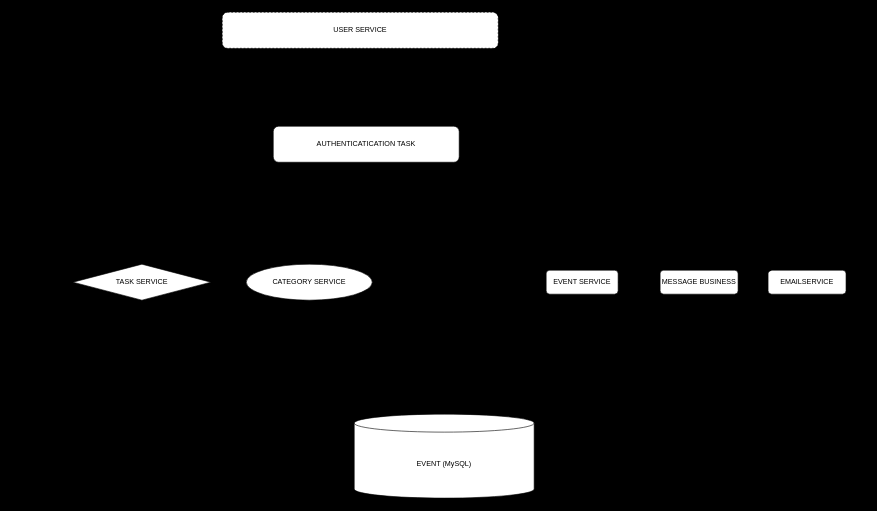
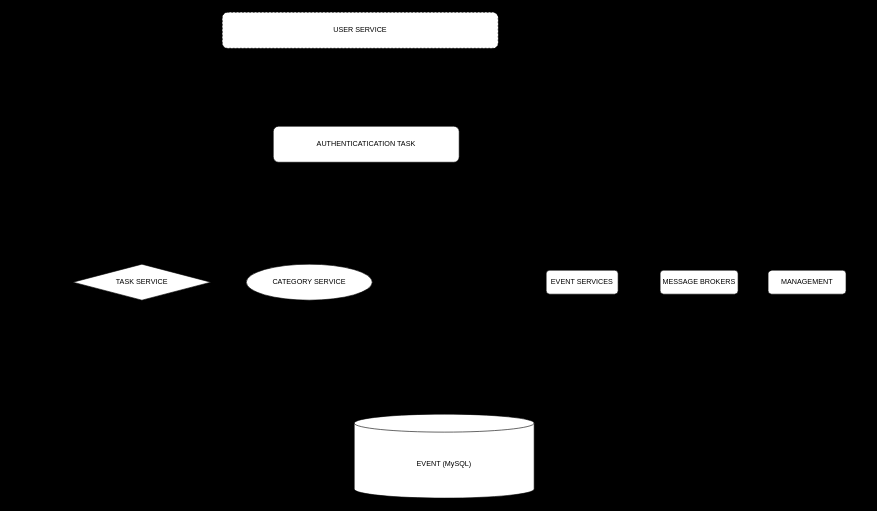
(582, 282) -> (582, 282)
(699, 282) -> (699, 282)
(807, 282) -> (807, 282)
